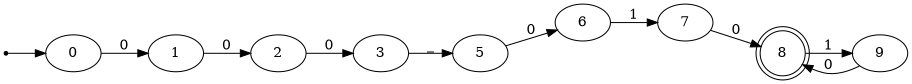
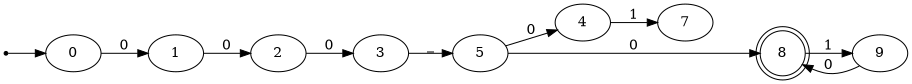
(583, 23) -> (583, 23)
(731, 37) -> (629, 53)
